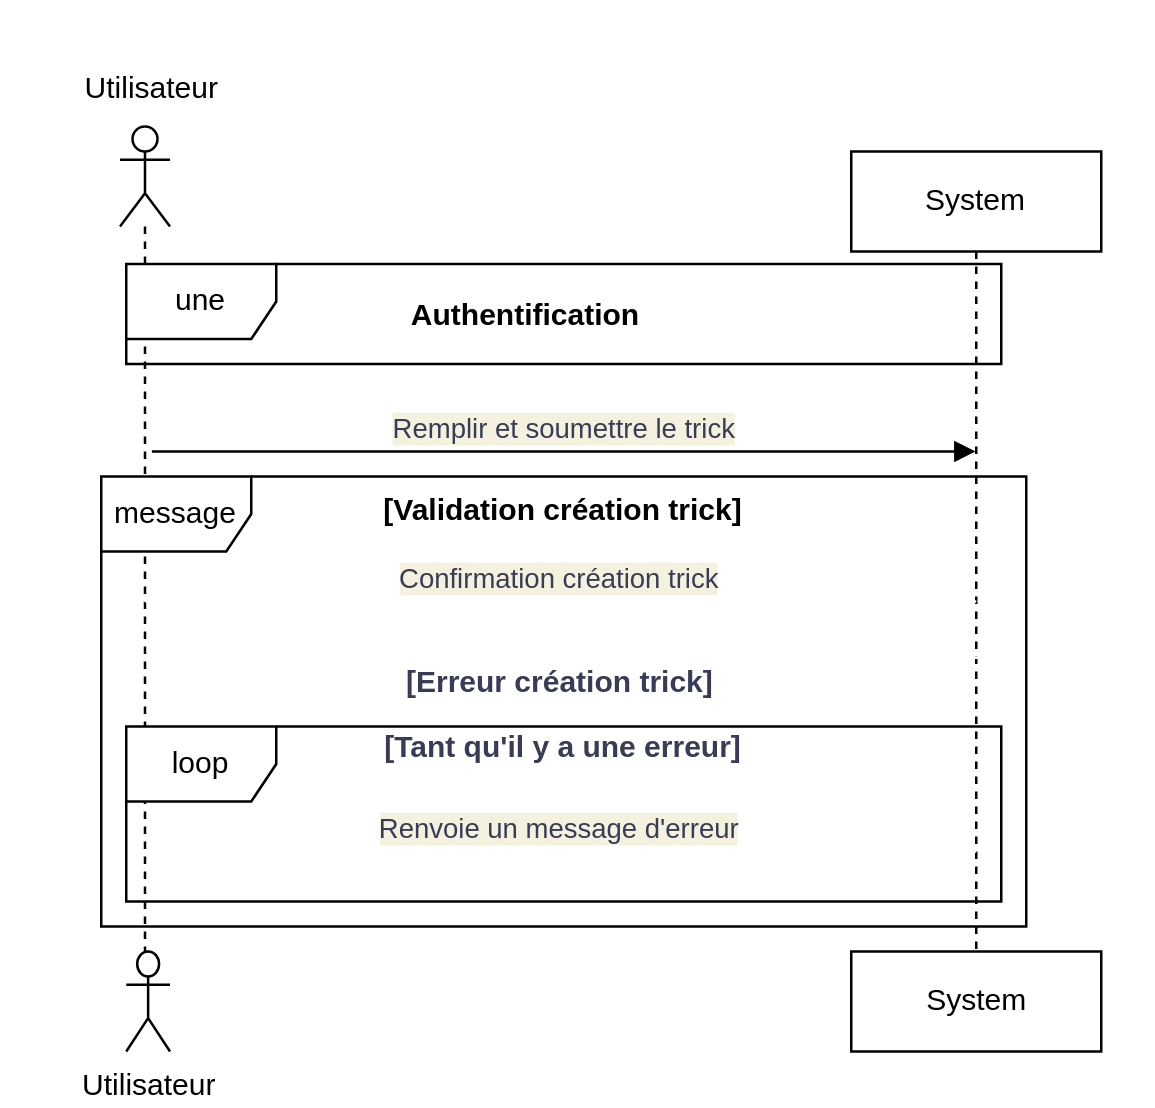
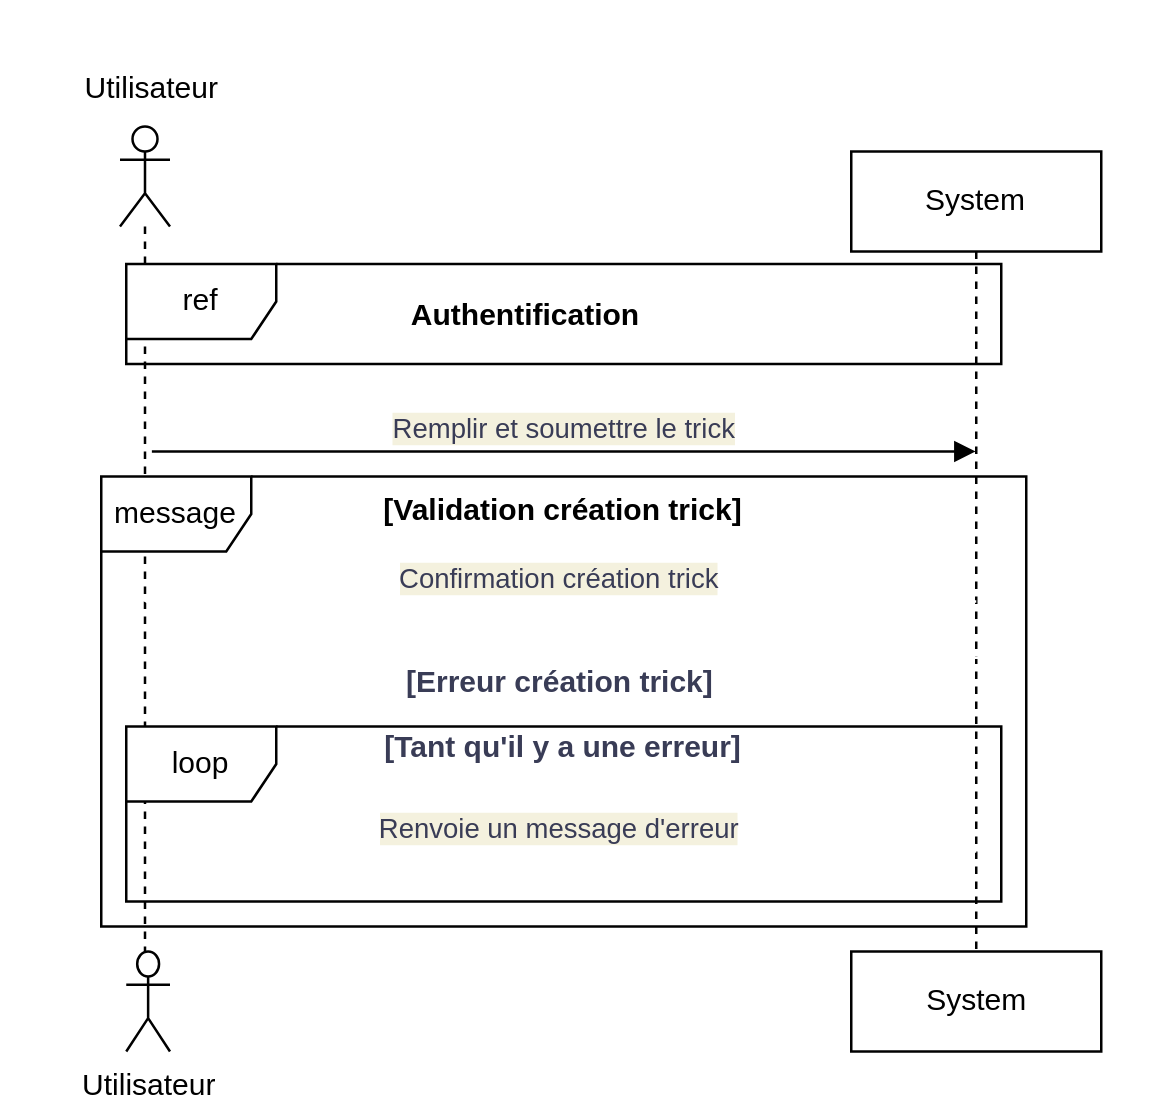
(201, 301) -> (201, 301)
